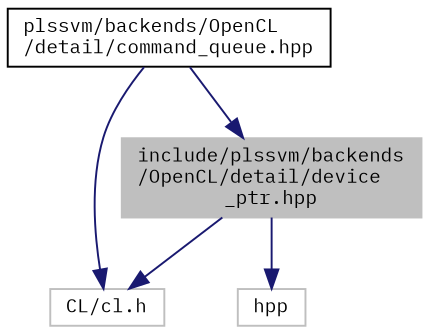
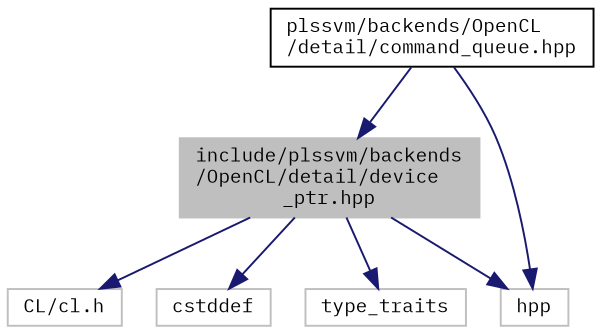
(98, 163) -> (505, 163)
none -> (214, 307)
none -> (386, 307)
